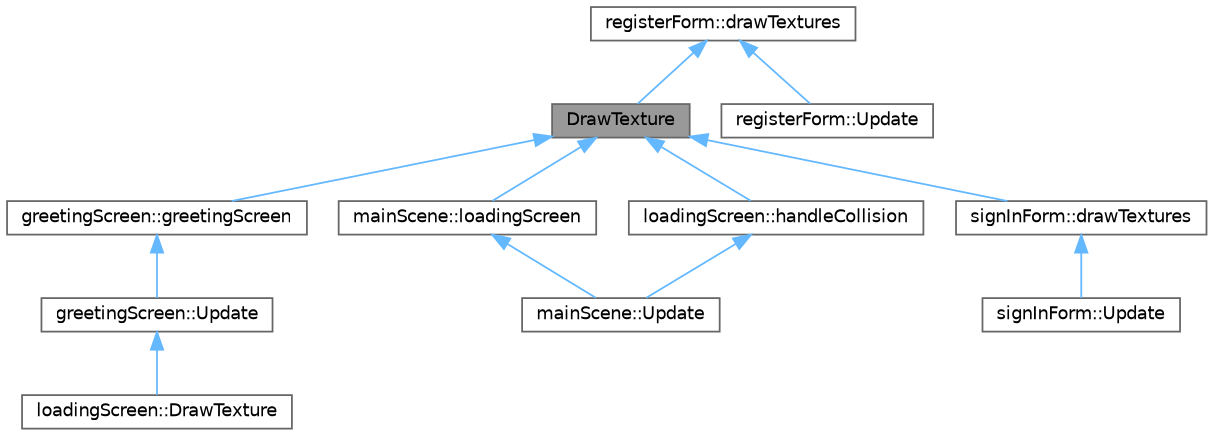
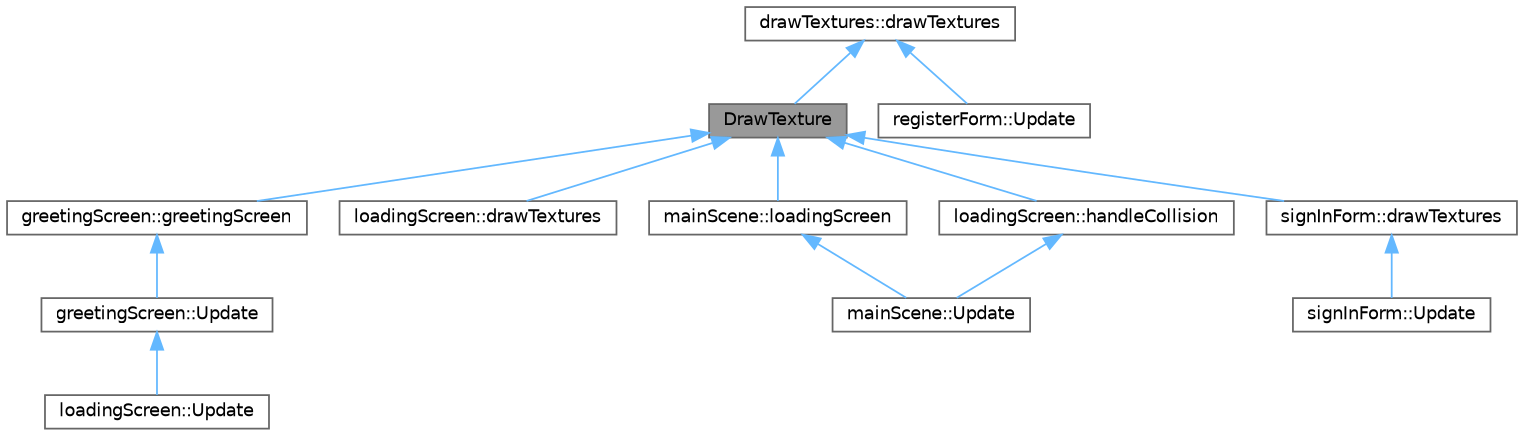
(723, 24) -> (880, 24)
none -> (478, 218)
(157, 412) -> (157, 412)
